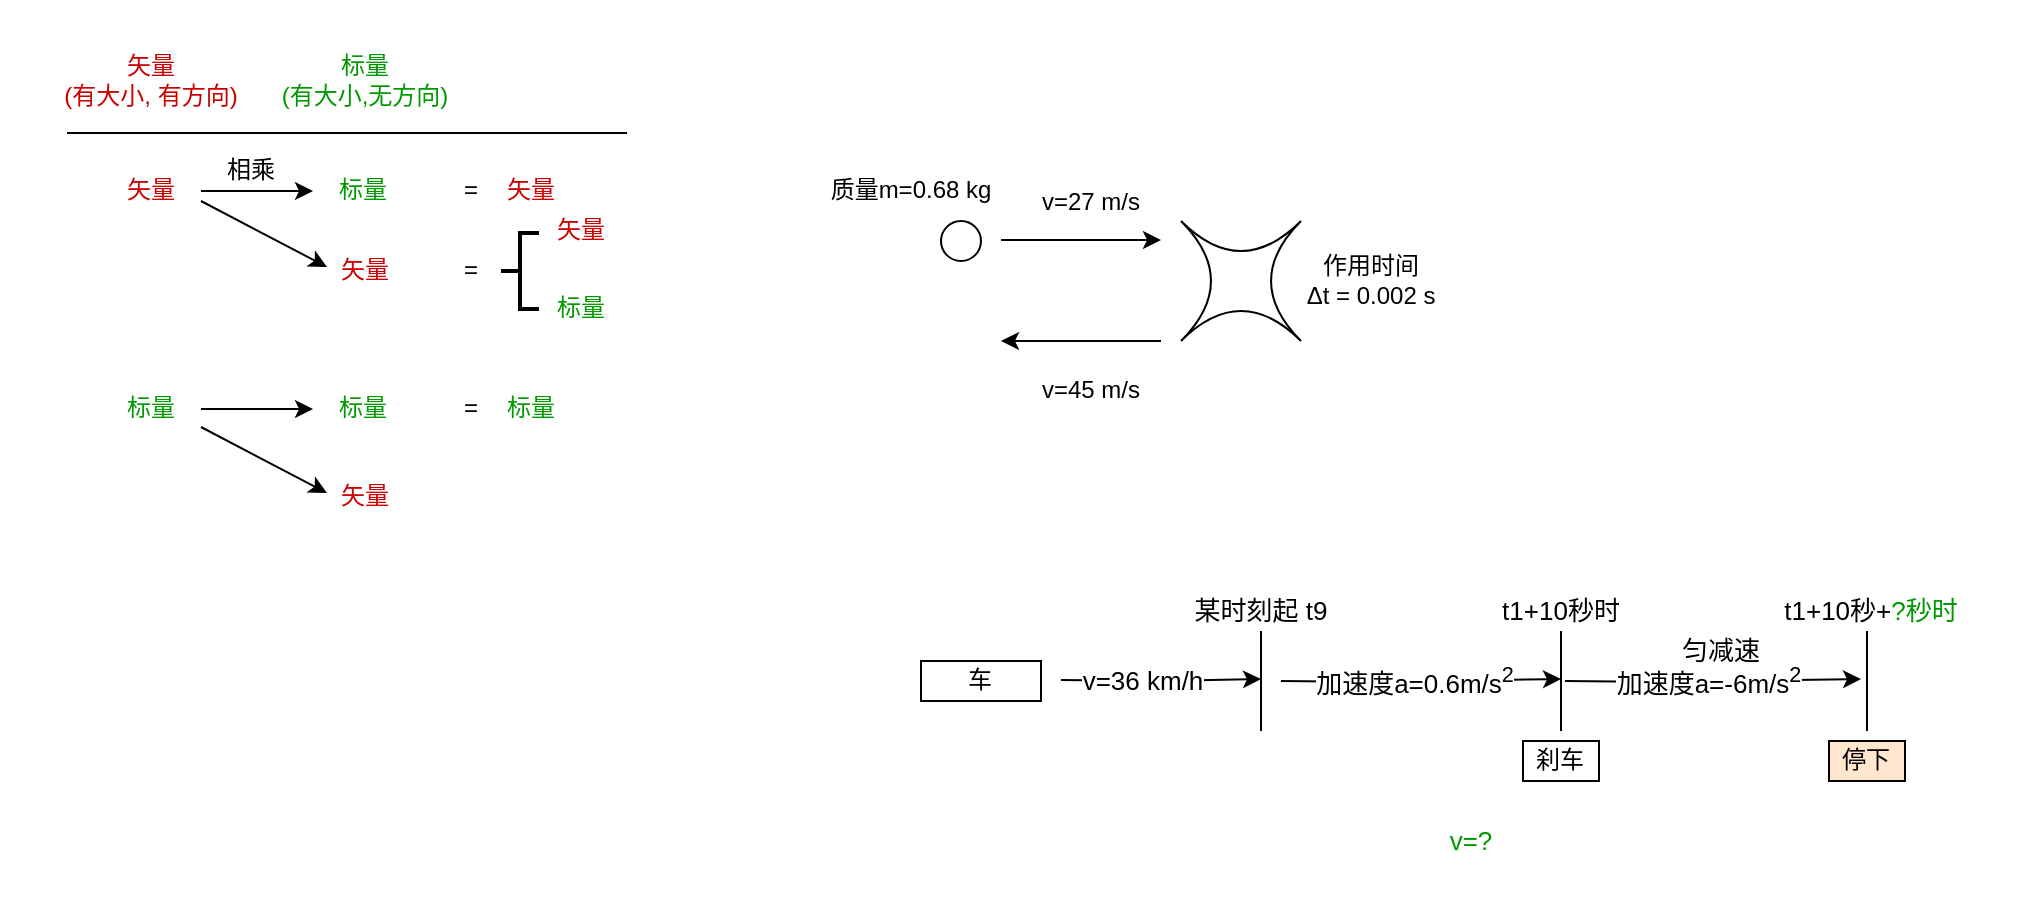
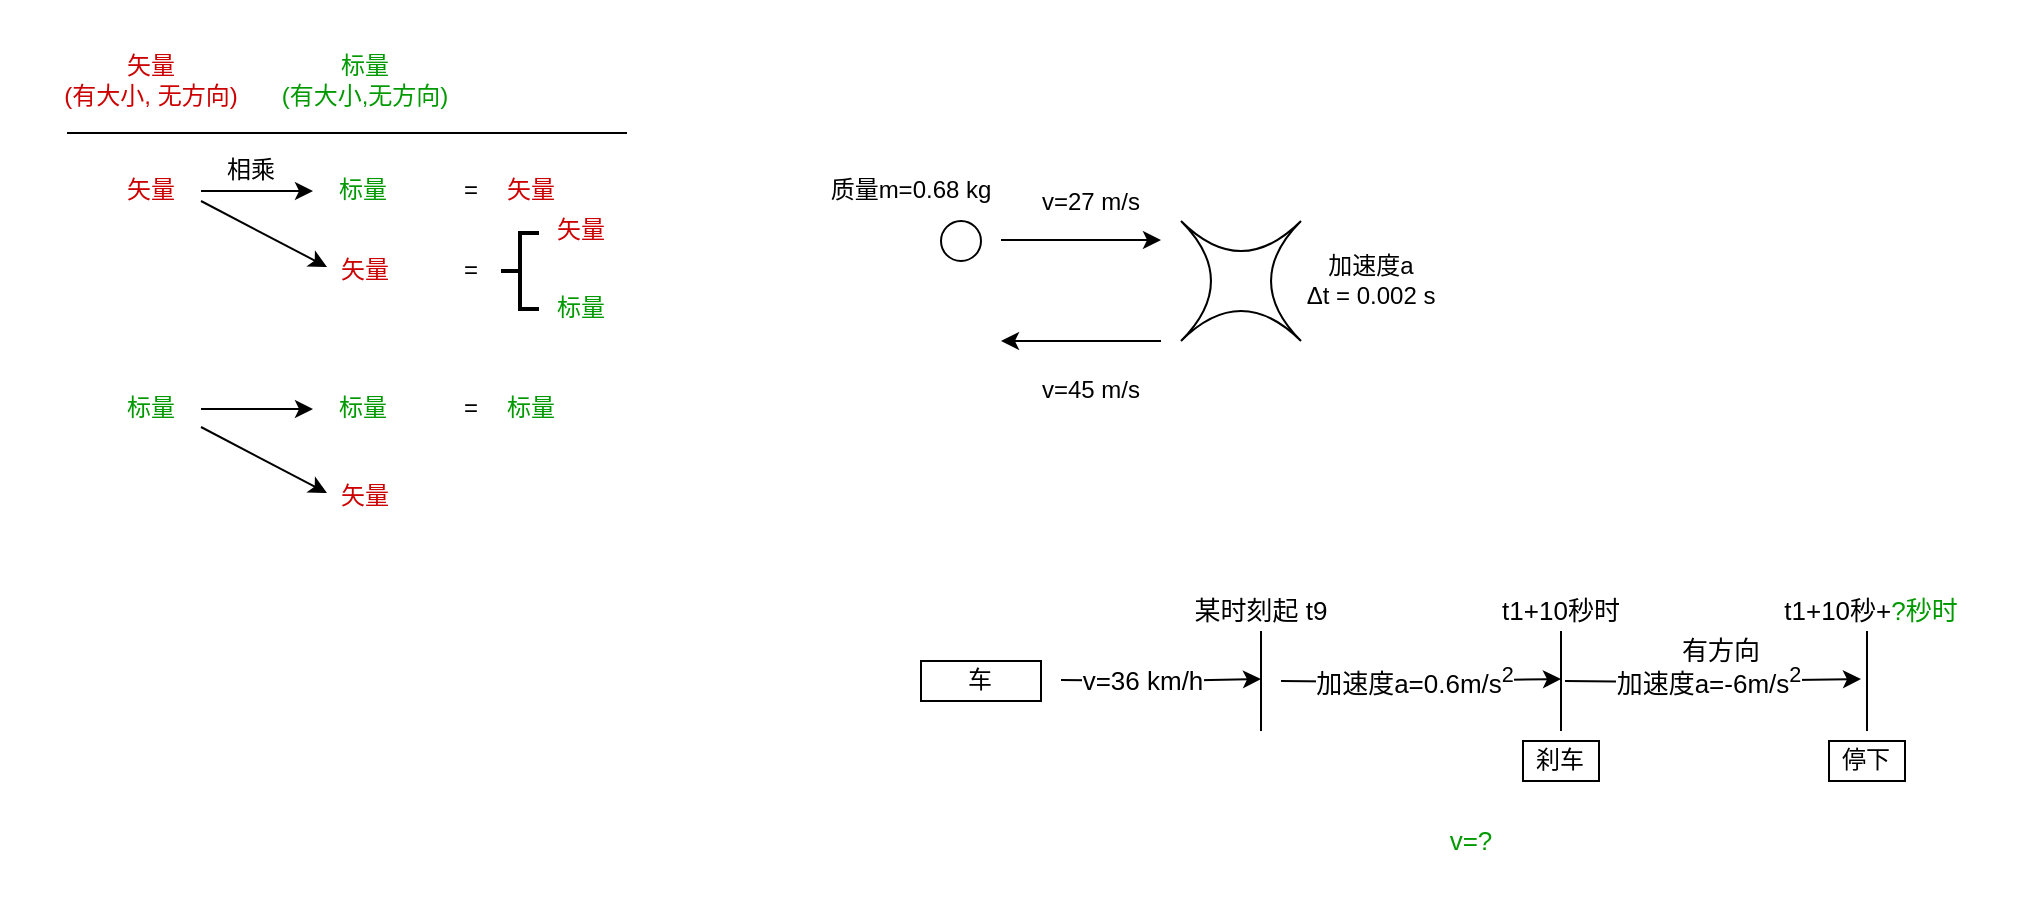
(152, 81) -> (152, 81)
(1372, 281) -> (1372, 281)
(1722, 651) -> (1722, 651)
(1867, 761) -> (1867, 761)
